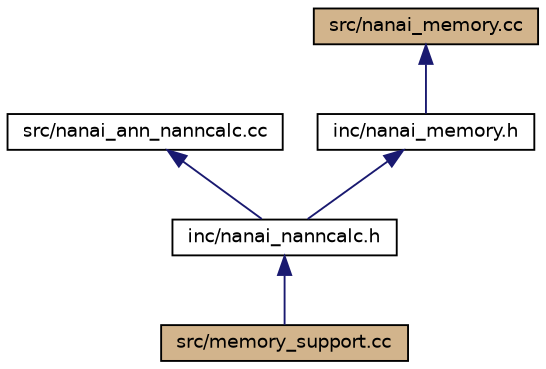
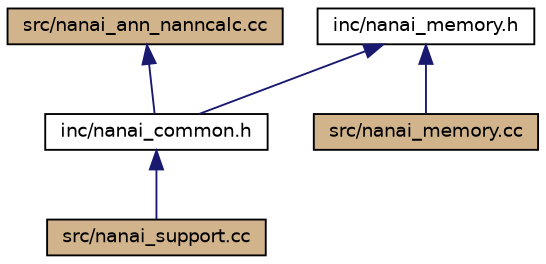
(426, 89) -> (426, 89)
(145, 132) -> (145, 26)
(285, 237) -> (156, 132)
(285, 343) -> (156, 237)
